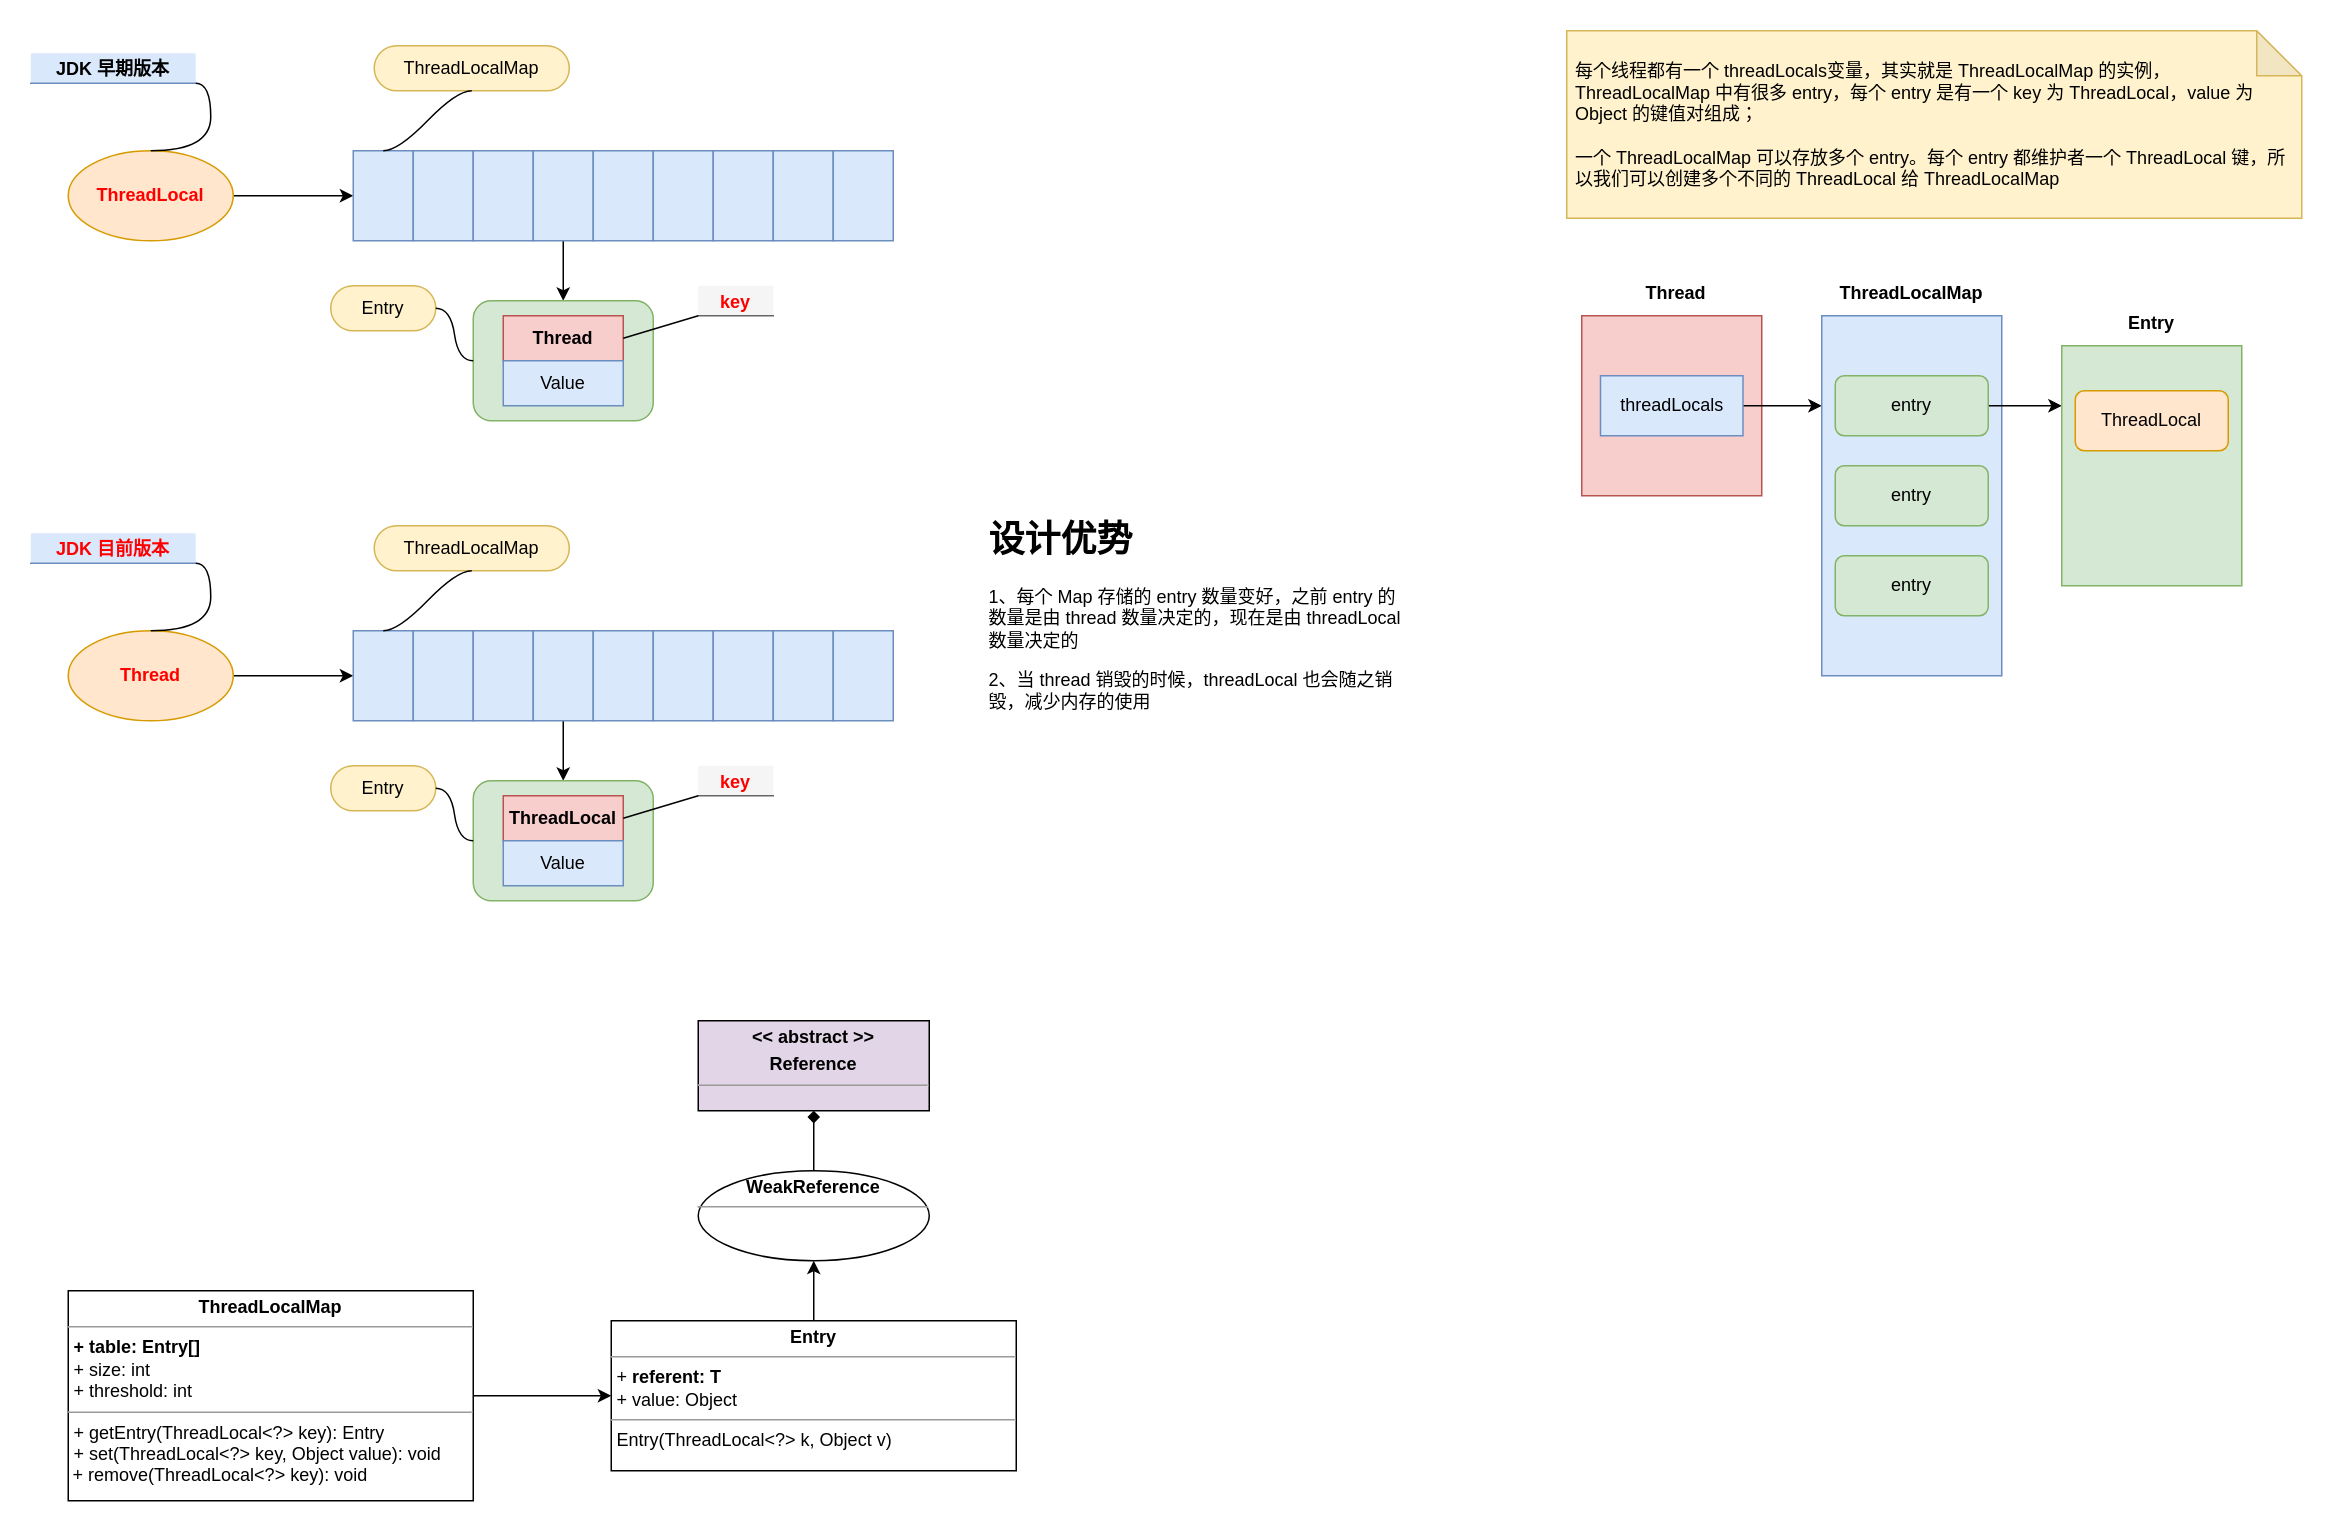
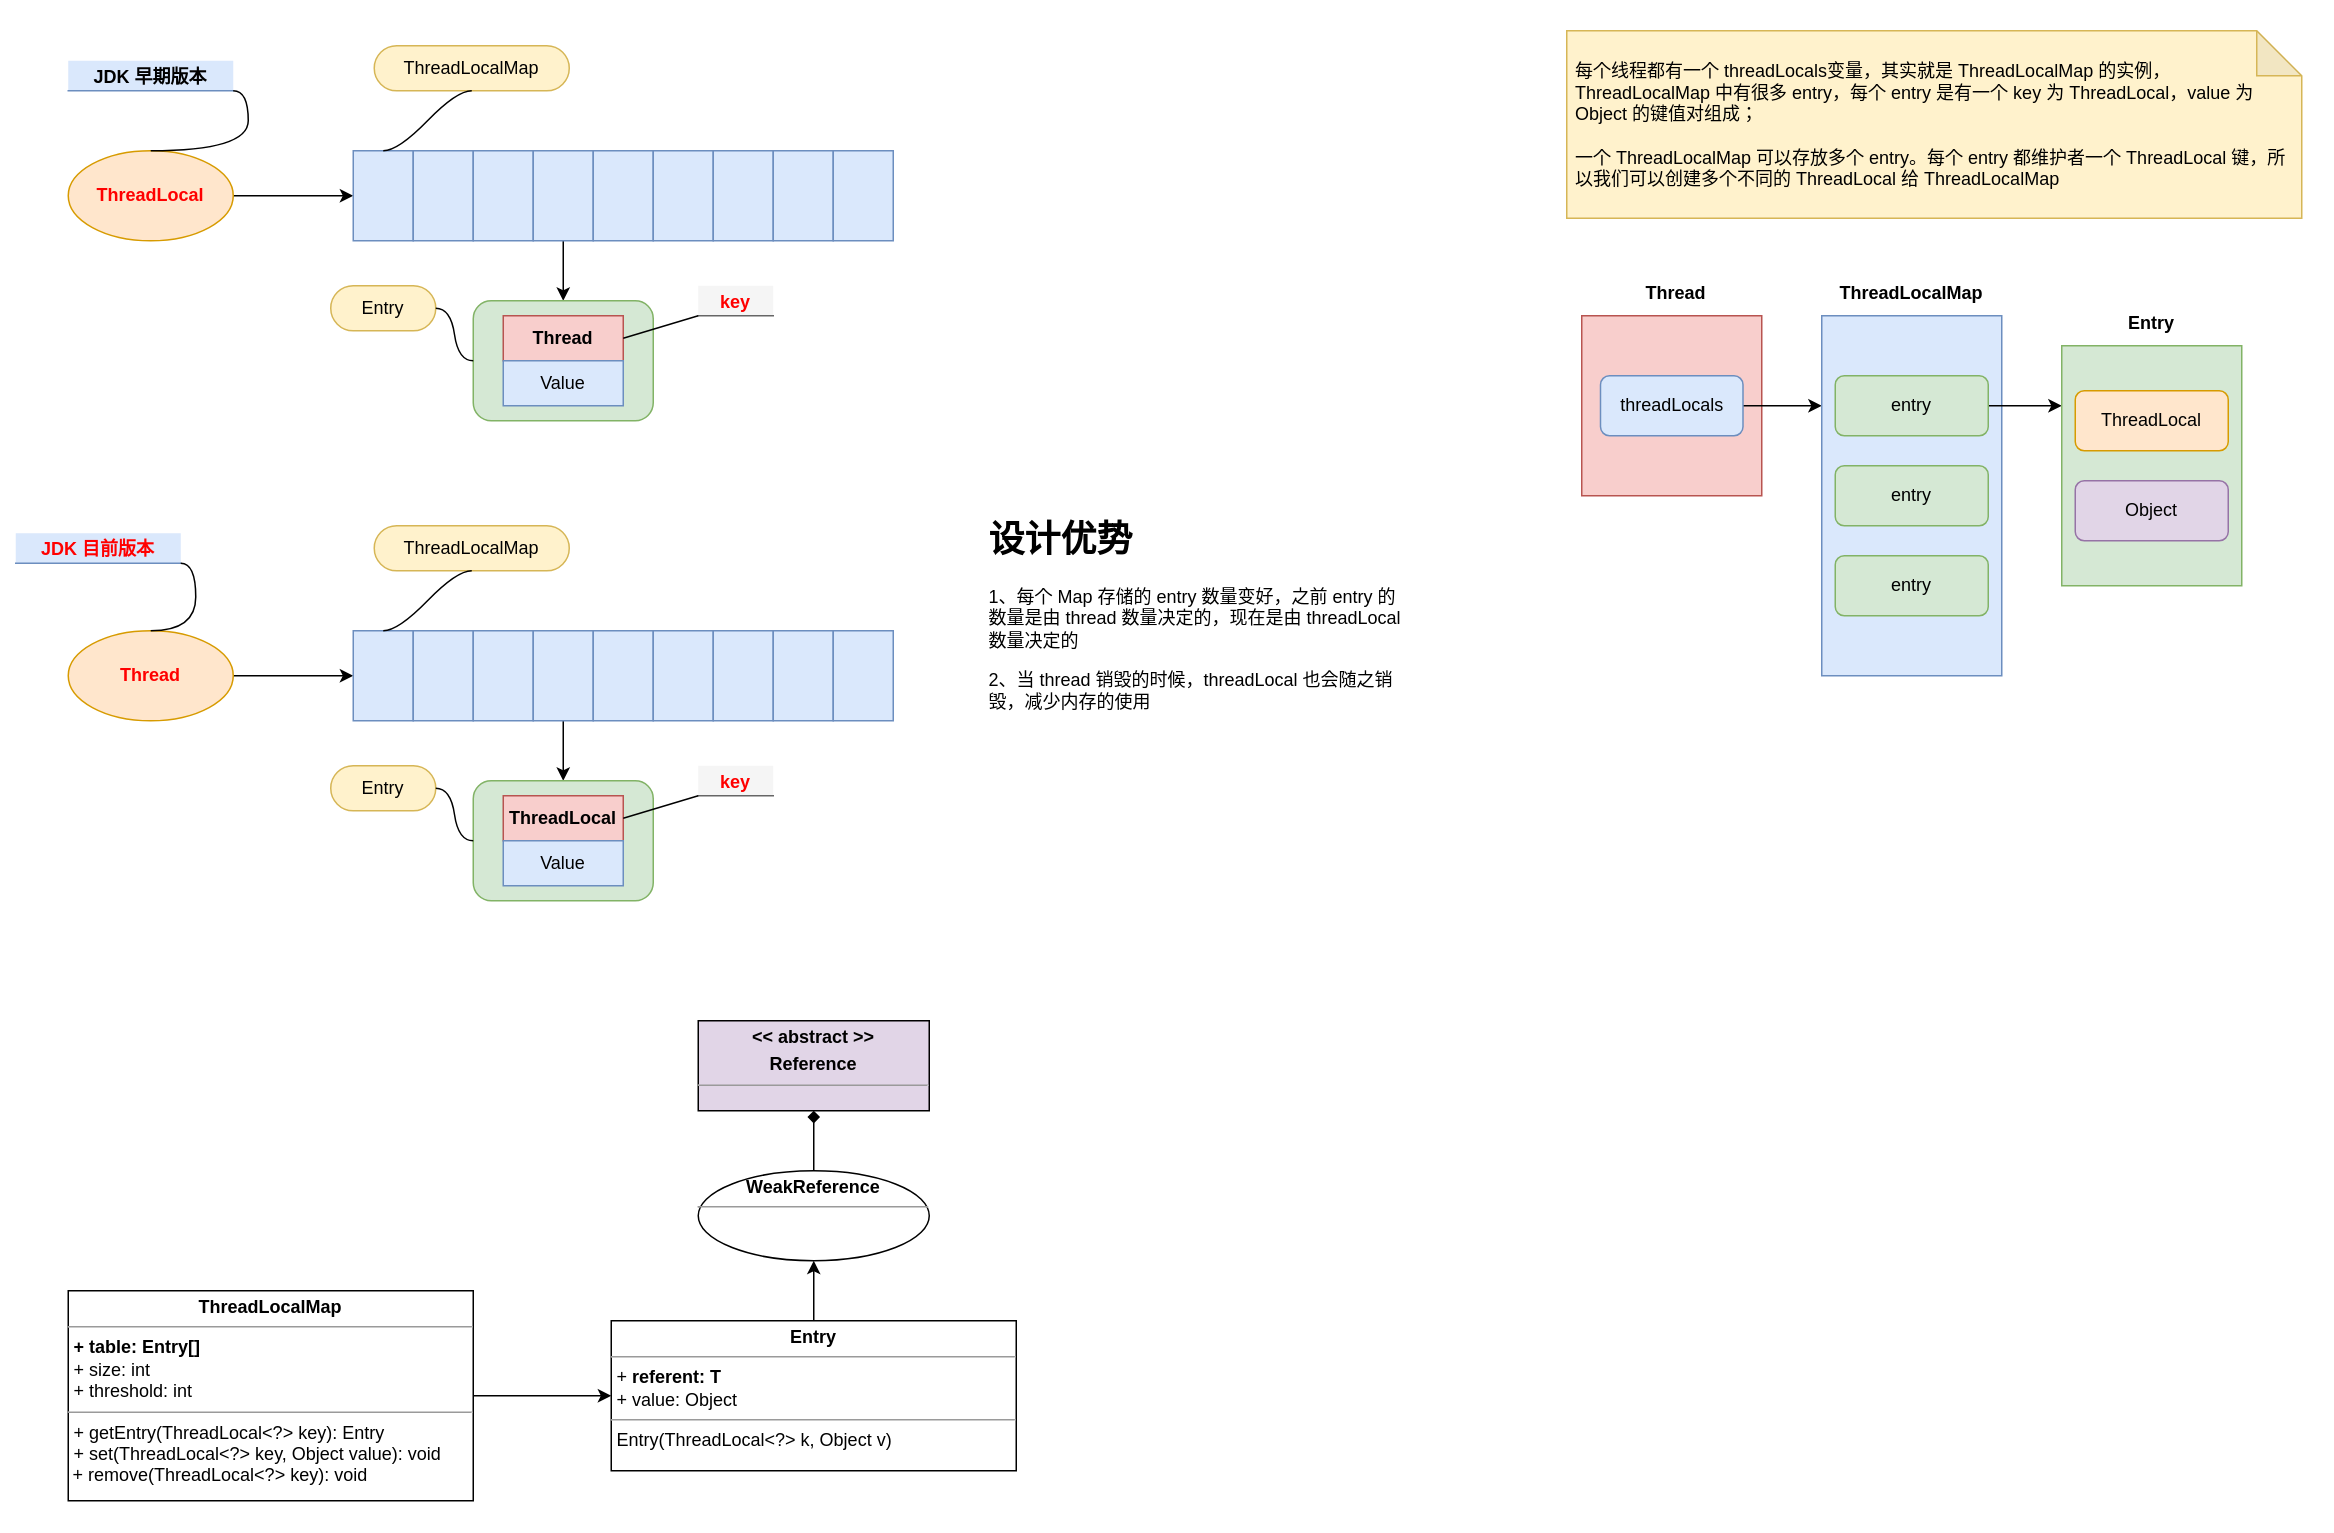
(113, 68) -> (151, 76)
(1672, 406) -> (1672, 406)
none -> (2152, 511)
(113, 548) -> (98, 548)
